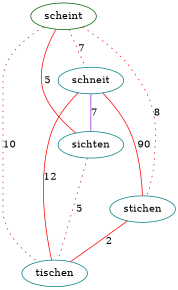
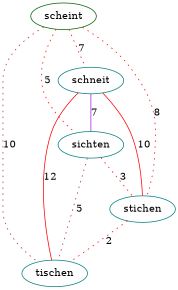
(42, 86) -> (42, 86)
(144, 145) -> (144, 145)
none -> (117, 177)
(99, 241) -> (99, 241)
